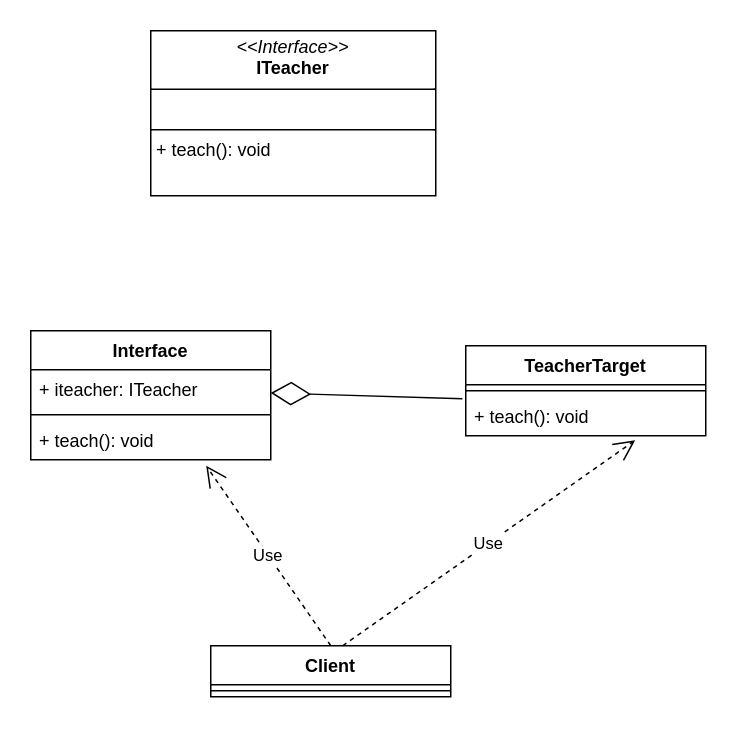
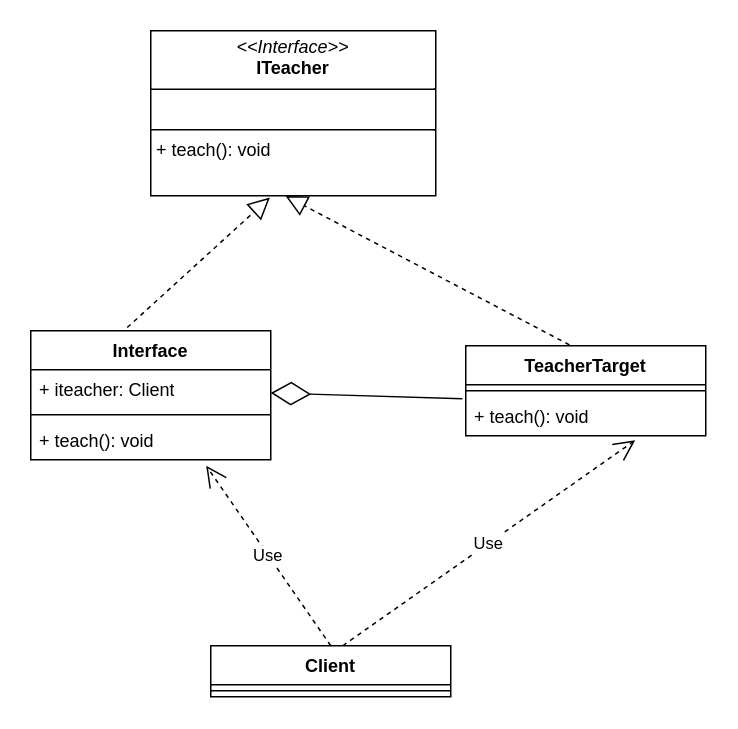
none -> (190, 270)
none -> (437, 276)
(131, 391) -> (116, 391)
